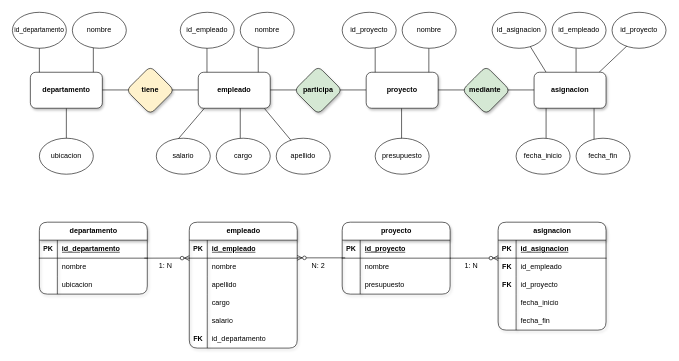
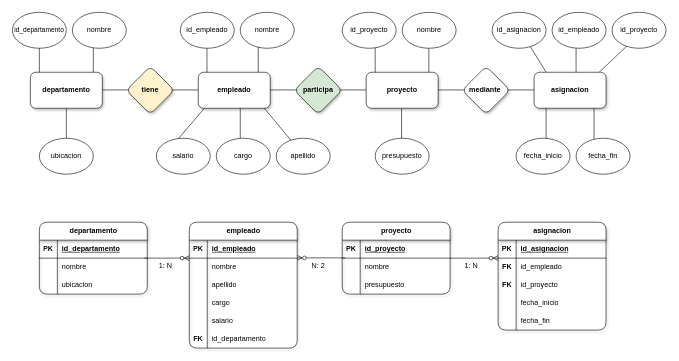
(486, 90) -> (486, 90)
